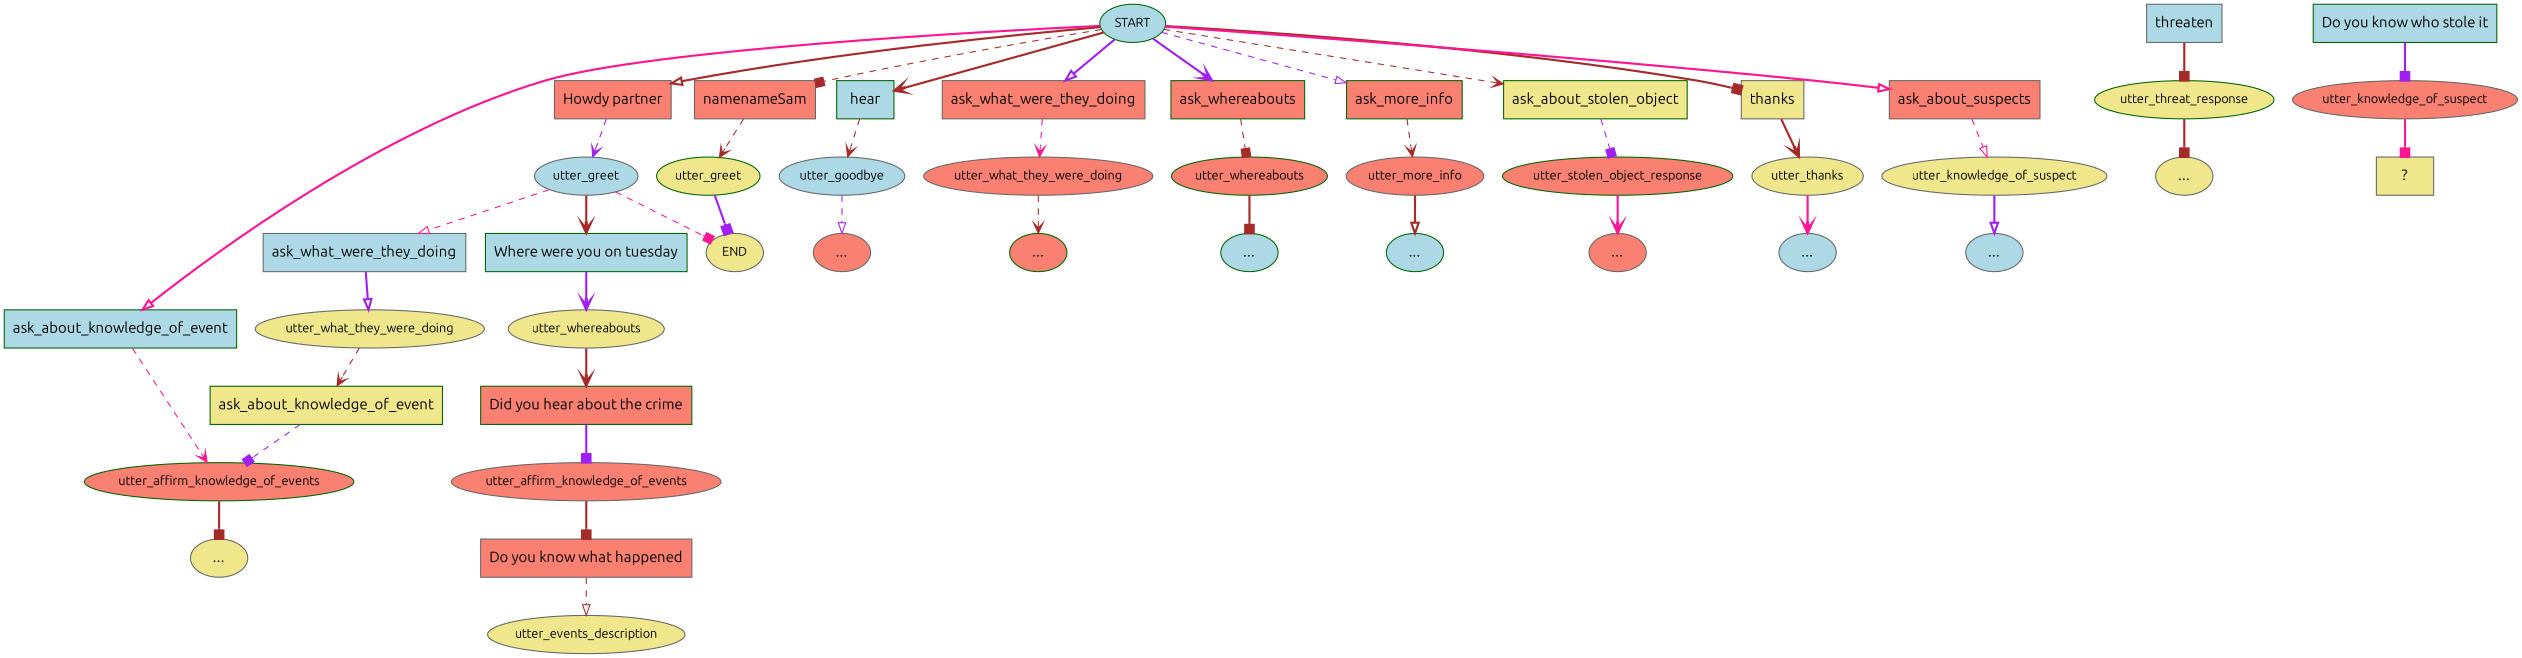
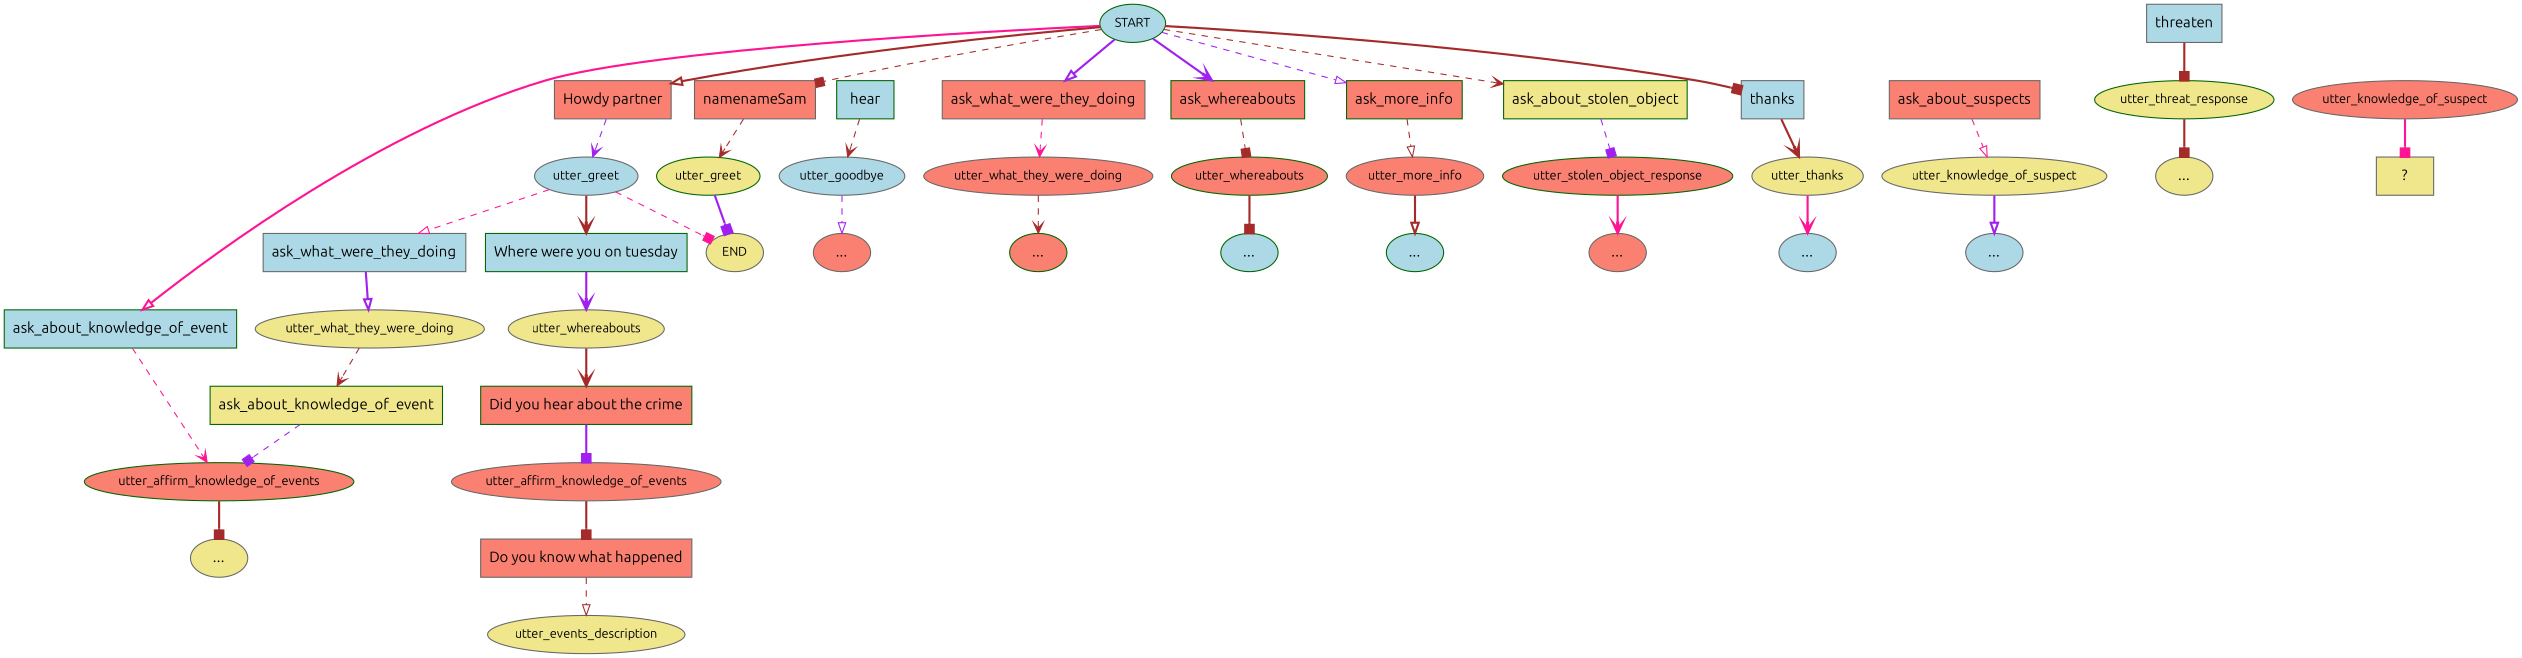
(2405, 23) -> none
(1004, 60) -> none
(1629, 63) -> none
(1773, 100) -> (1773, 100)
(1409, 133) -> (1409, 133)
